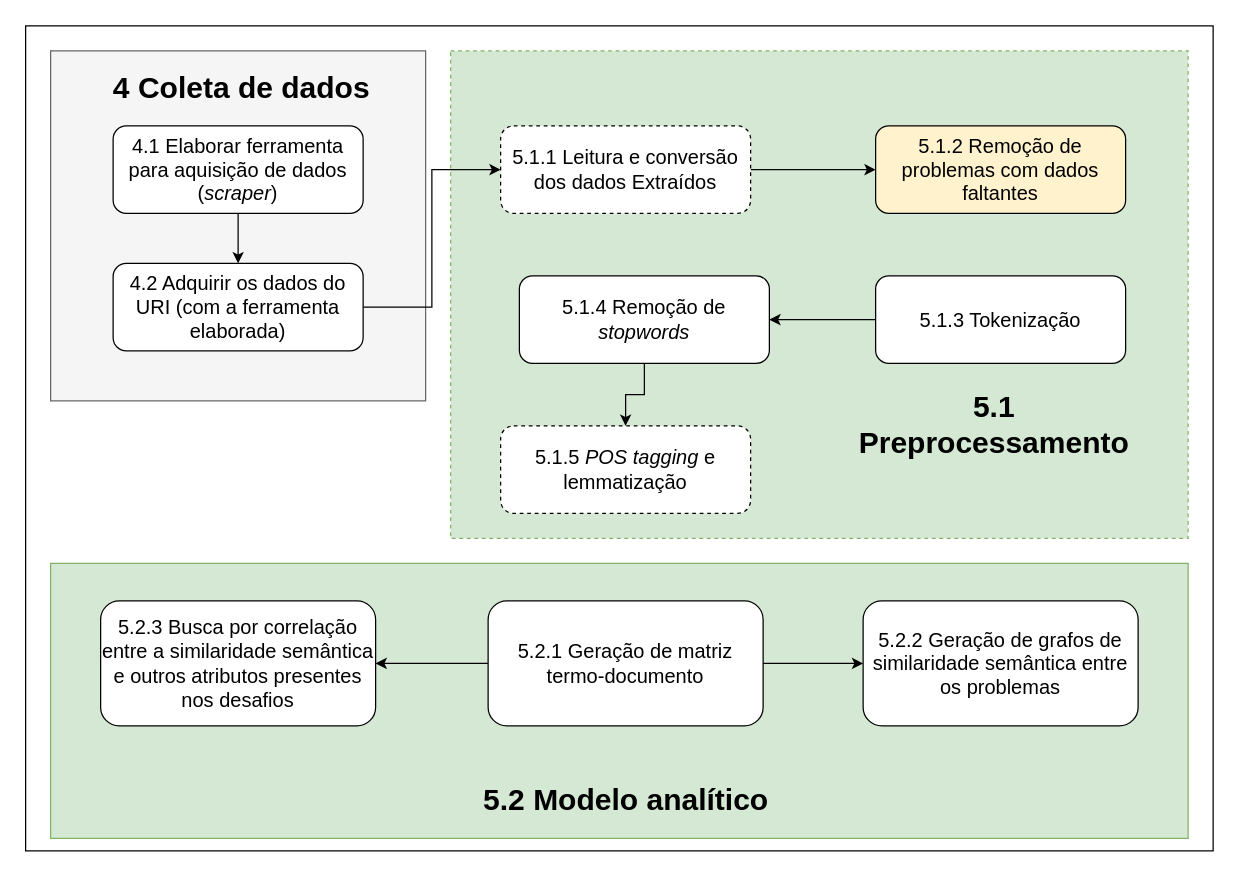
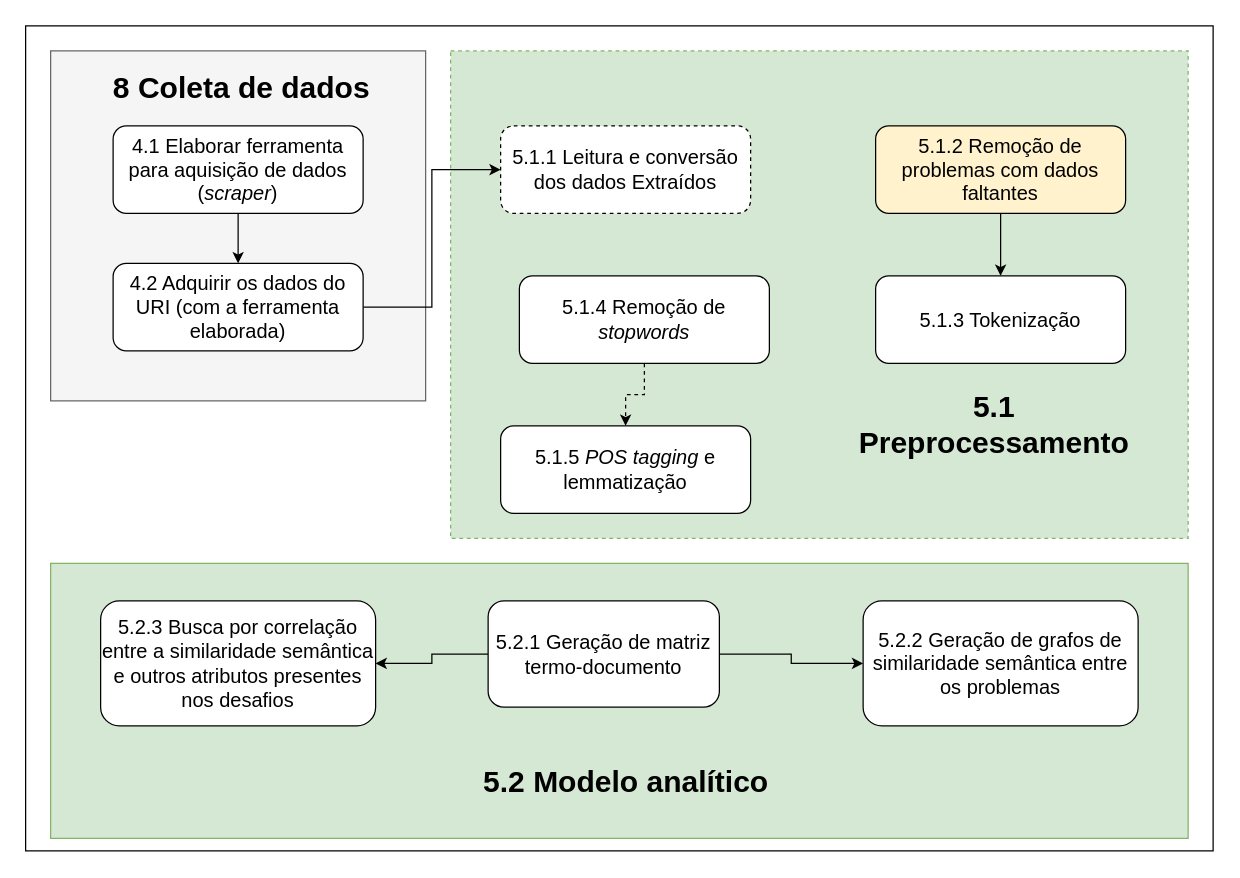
(242, 88) -> (242, 88)
(809, 169) -> none
none -> (1001, 240)
(826, 319) -> none
(638, 394) -> (638, 394)
(626, 469) -> (626, 469)
(626, 663) -> (604, 654)
(626, 801) -> (626, 782)
